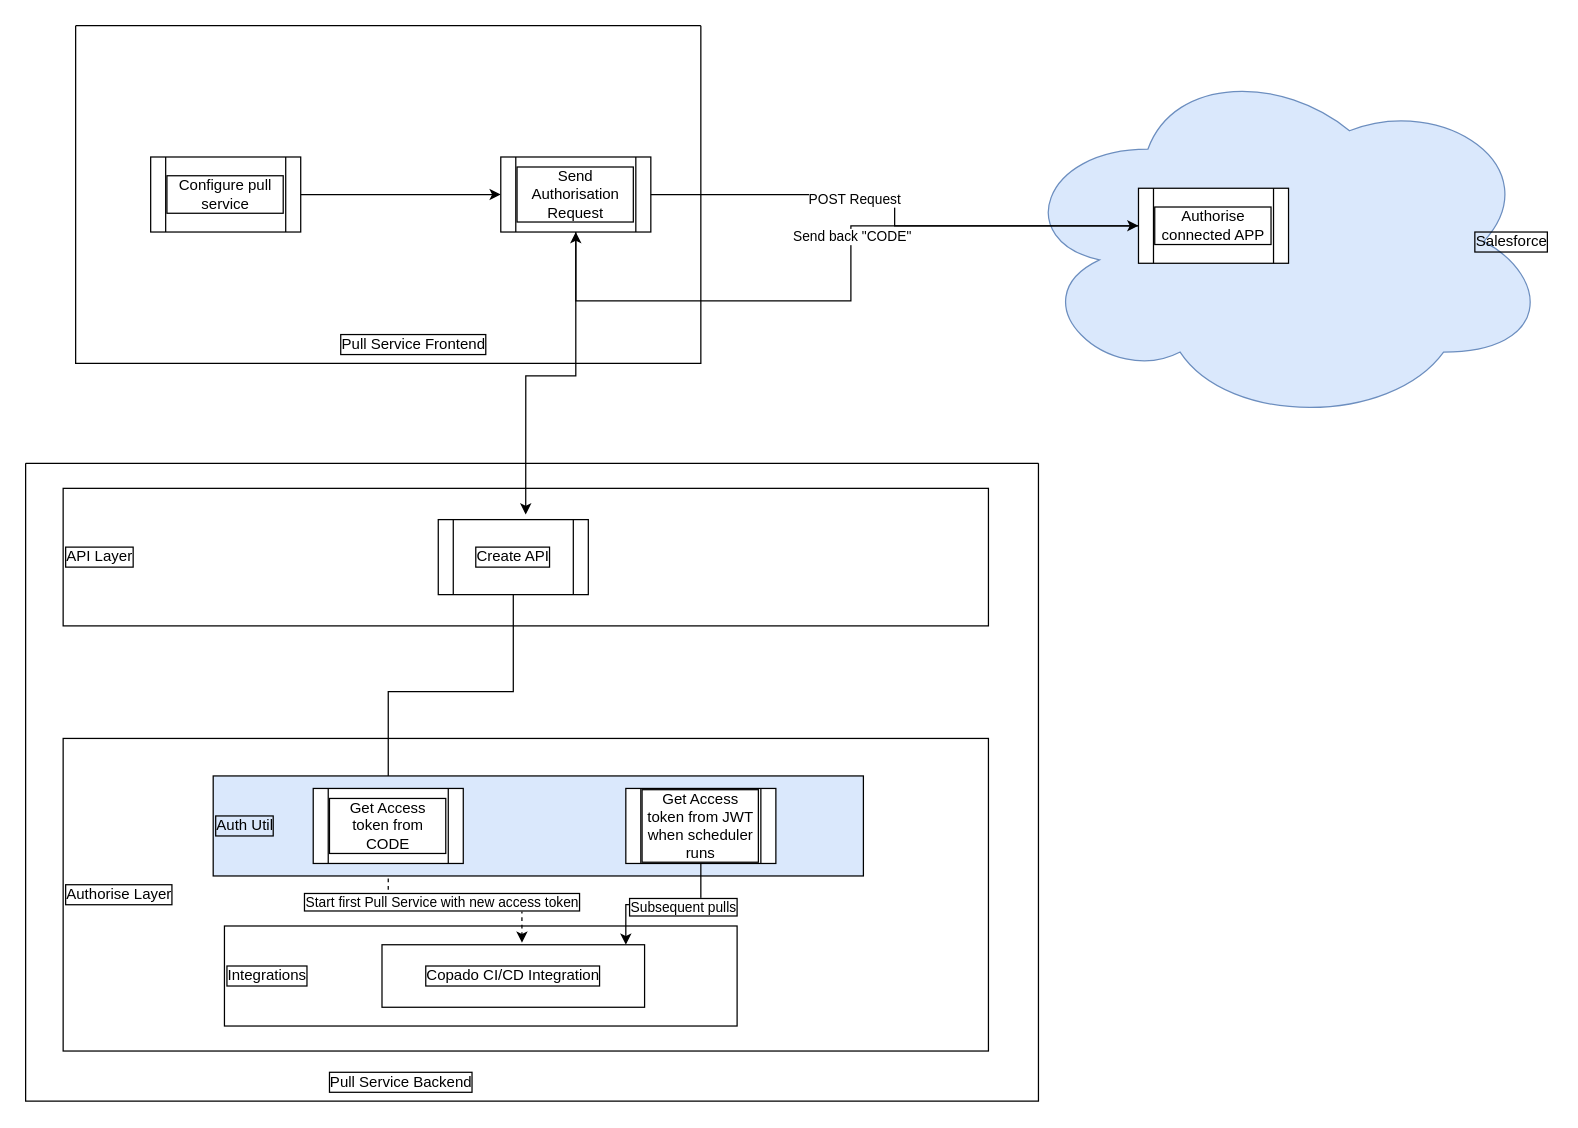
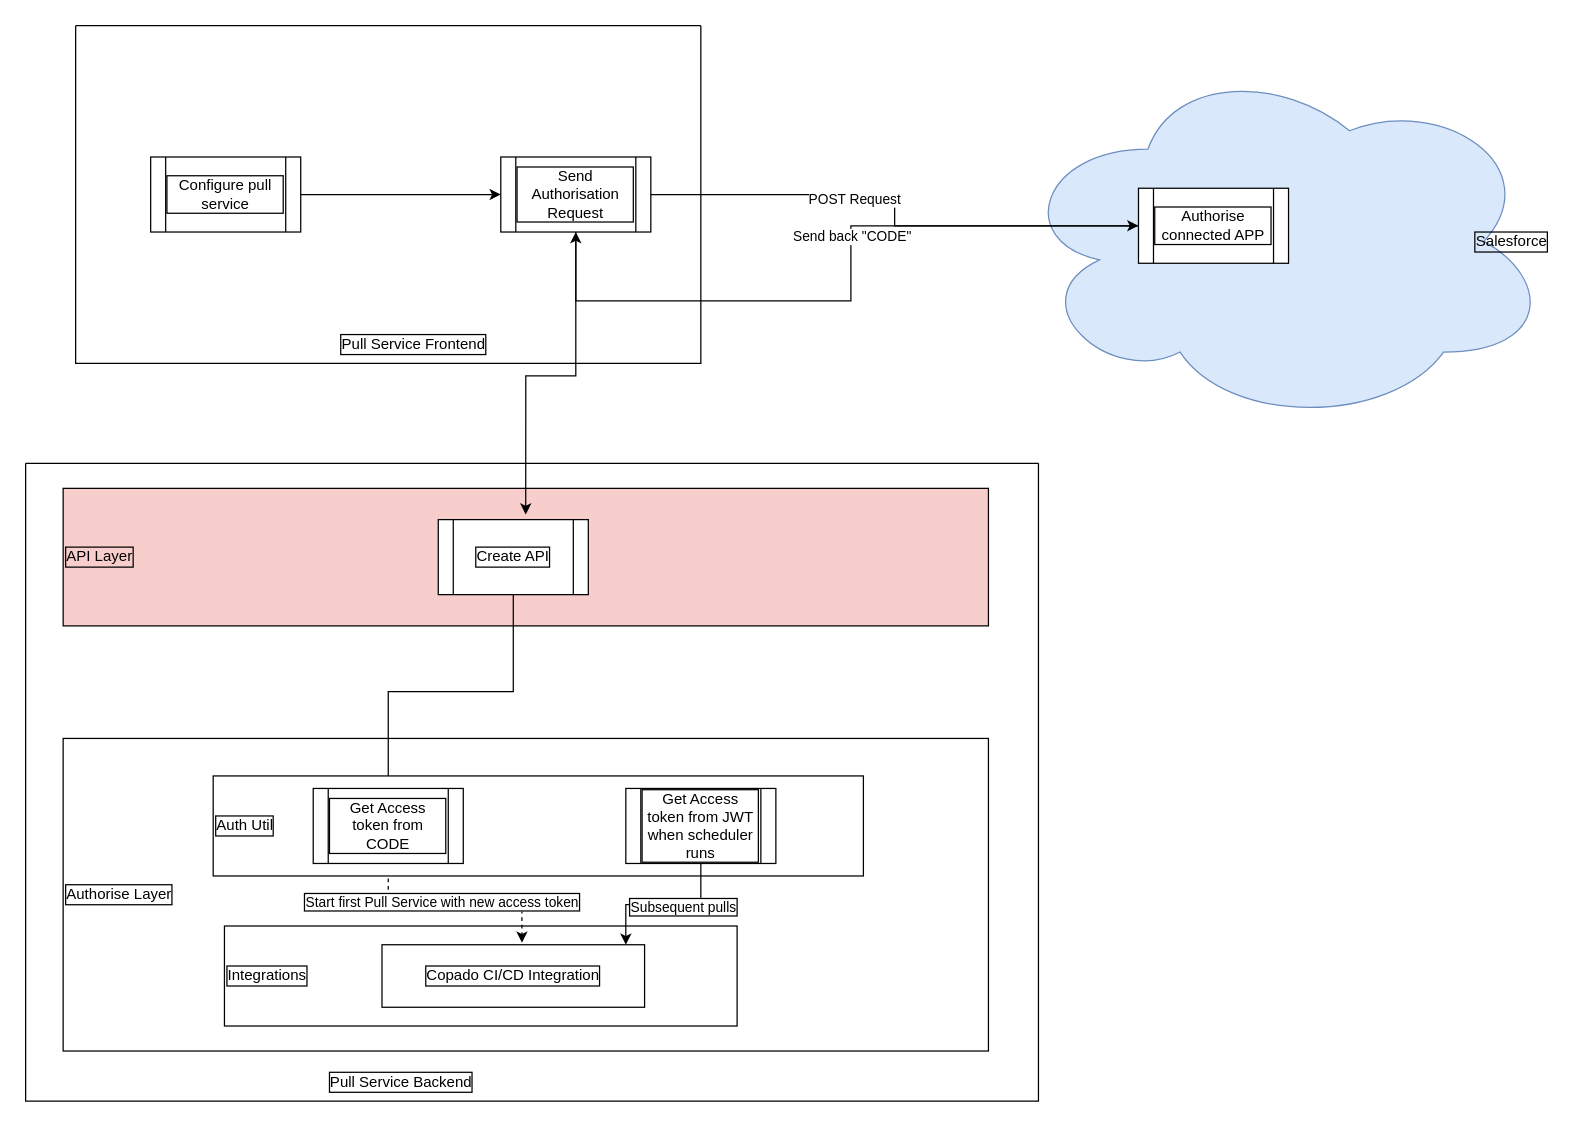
(101, 557) -> (101, 557)
(538, 826) -> (538, 826)
